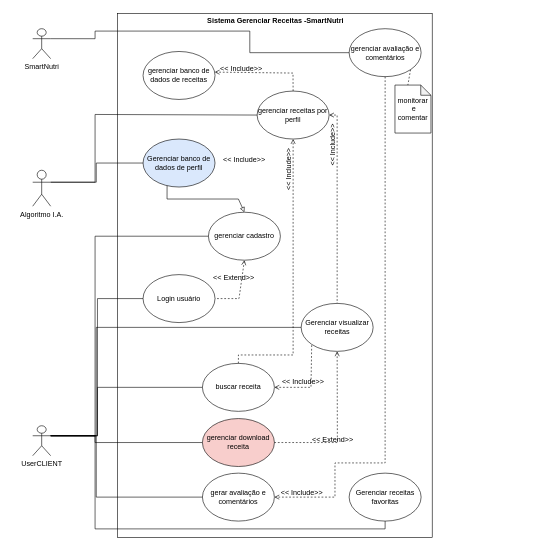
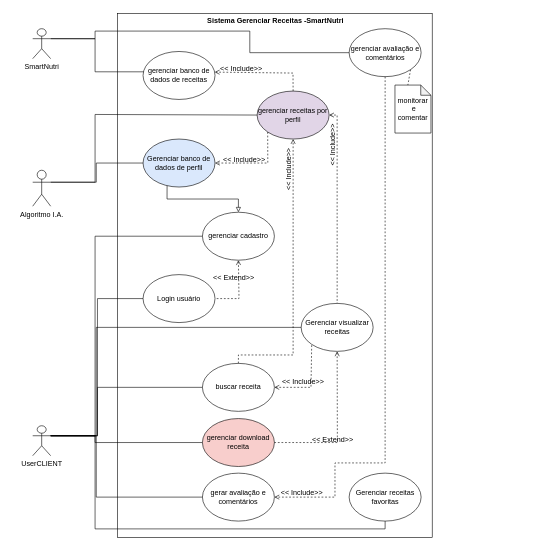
none -> (103, 72)
(293, 115) -> (293, 115)
none -> (258, 163)
(245, 236) -> (239, 236)
